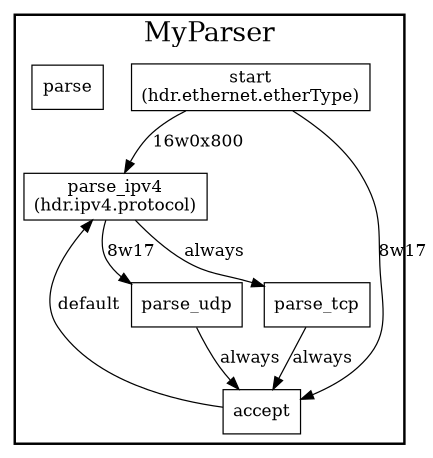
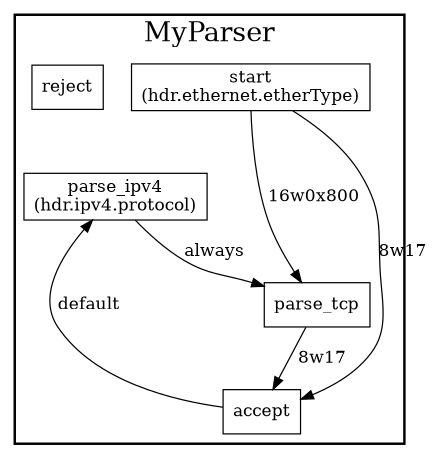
(68, 87) -> (68, 87)
(154, 132) -> (261, 195)
(187, 305) -> none
(323, 358) -> (323, 358)
